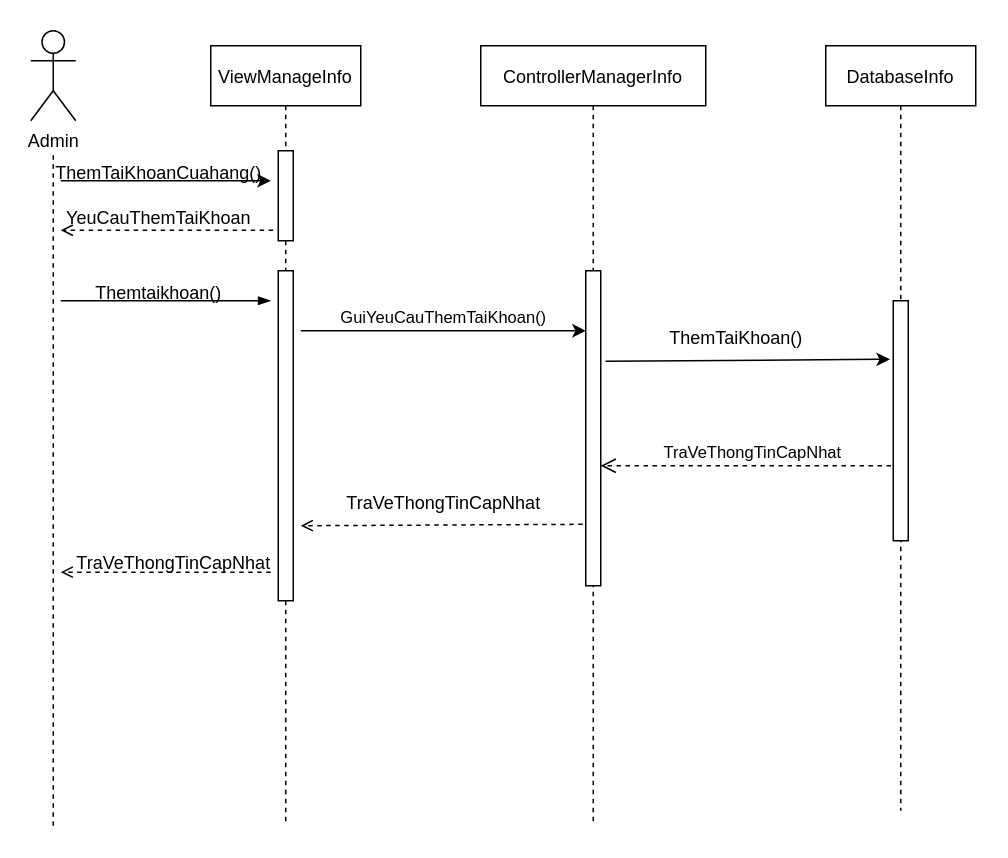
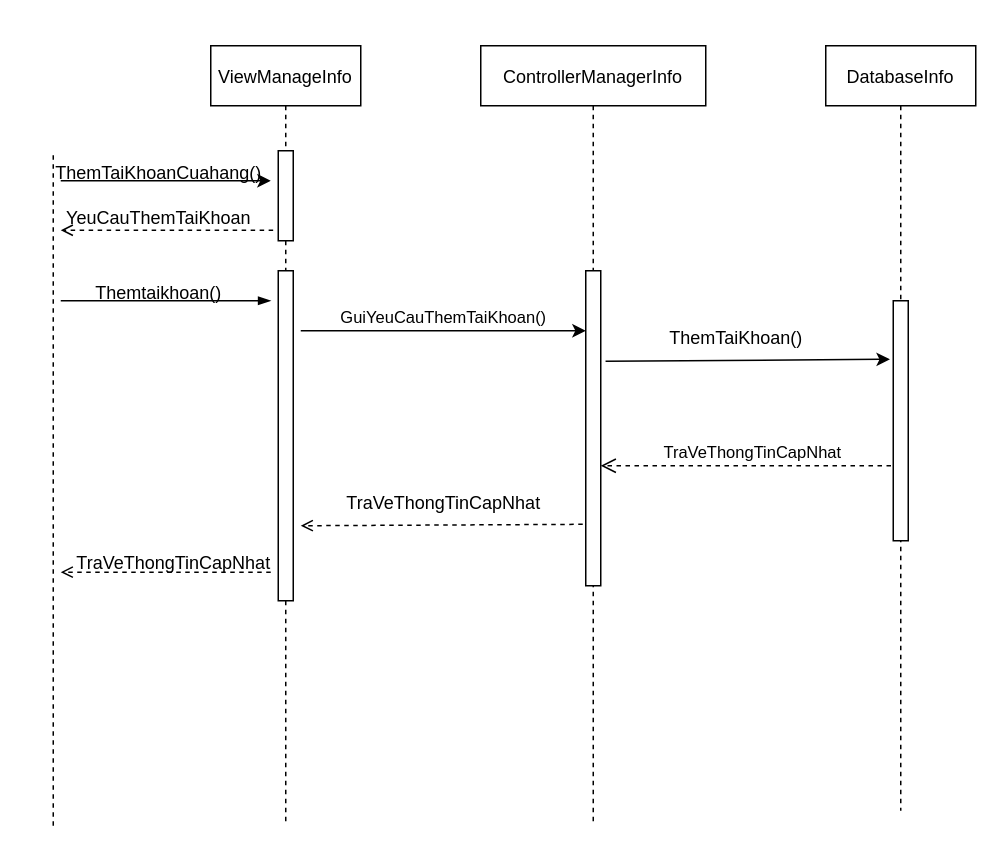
(53, 76) -> none
